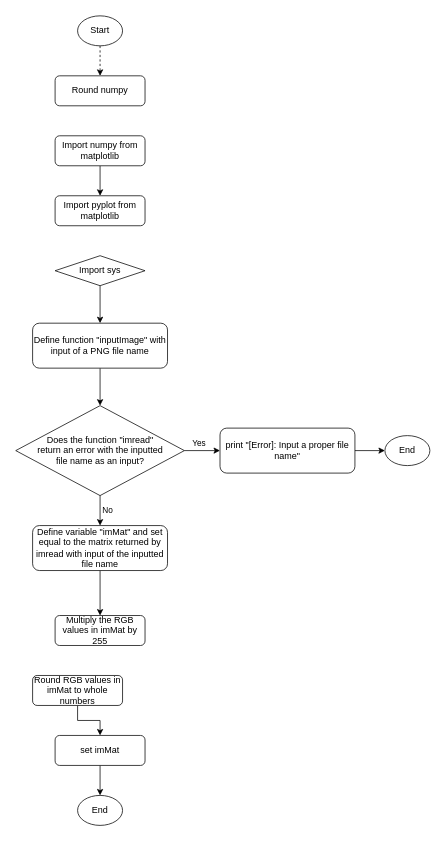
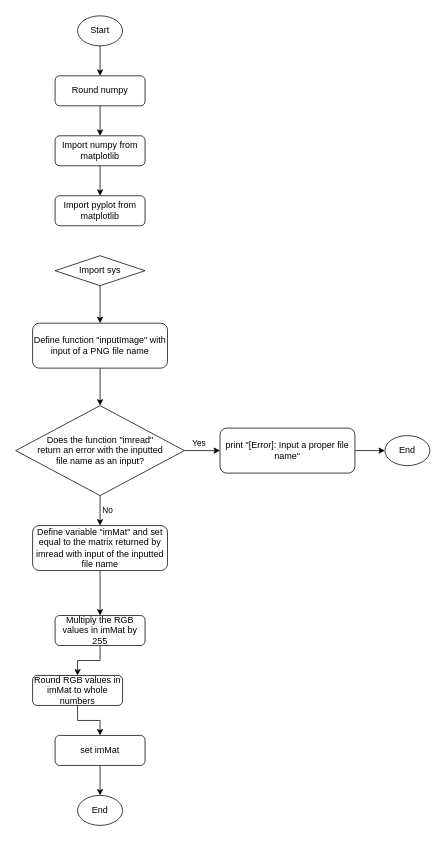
(100, 57) -> (100, 57)
none -> (100, 129)
none -> (85, 660)
